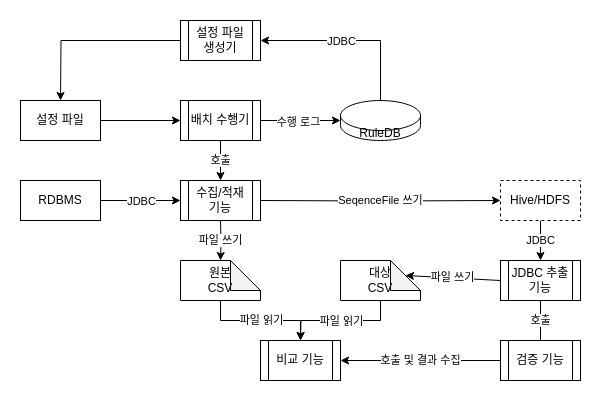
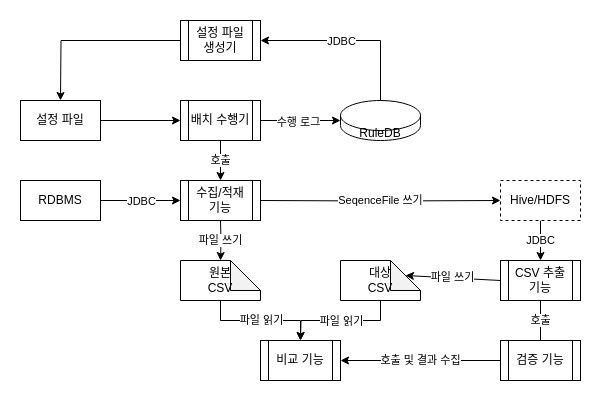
(541, 281) -> (541, 281)
